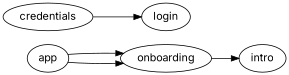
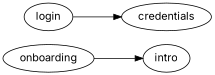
(113, 17) -> (93, 17)
(48, 58) -> none
